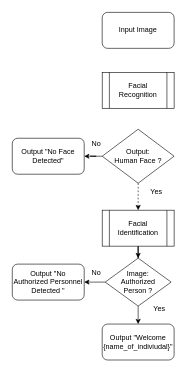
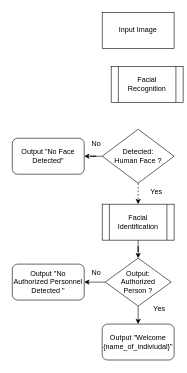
(138, 30) -> (138, 30)
(138, 90) -> (147, 84)
(138, 156) -> (138, 156)
(138, 228) -> (138, 222)
(138, 282) -> (138, 282)
